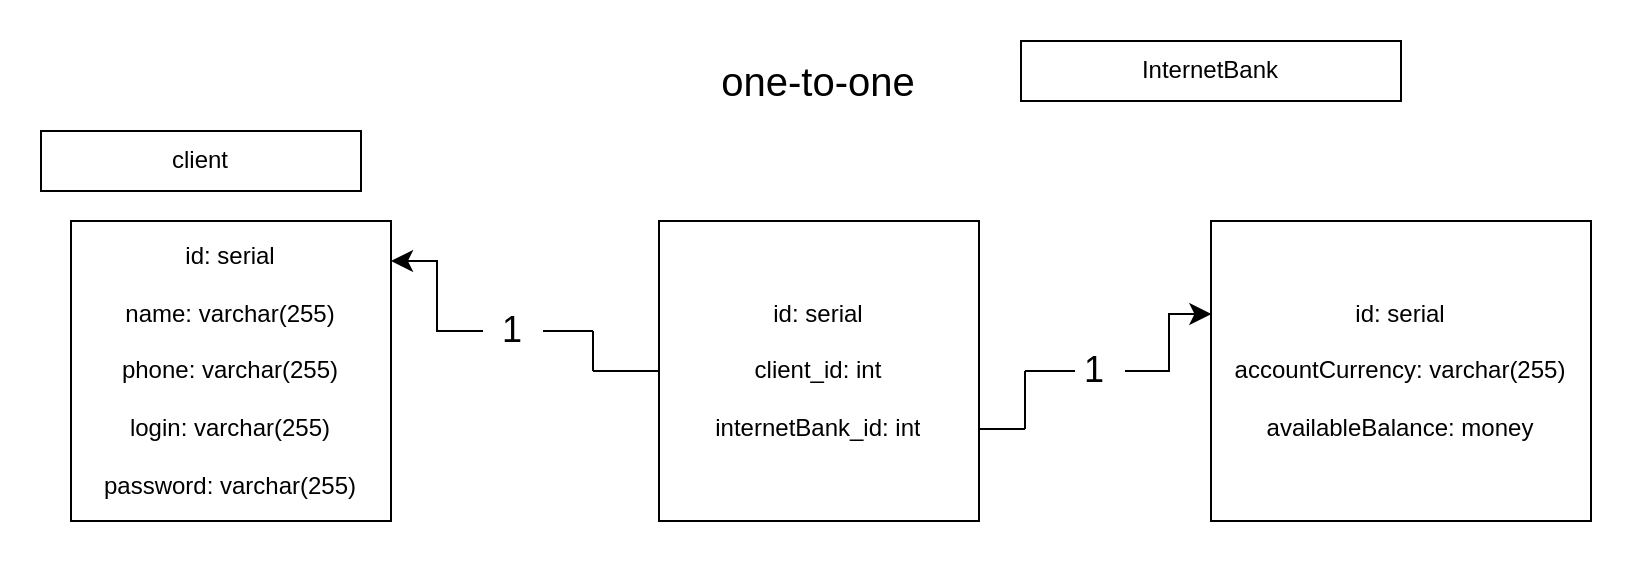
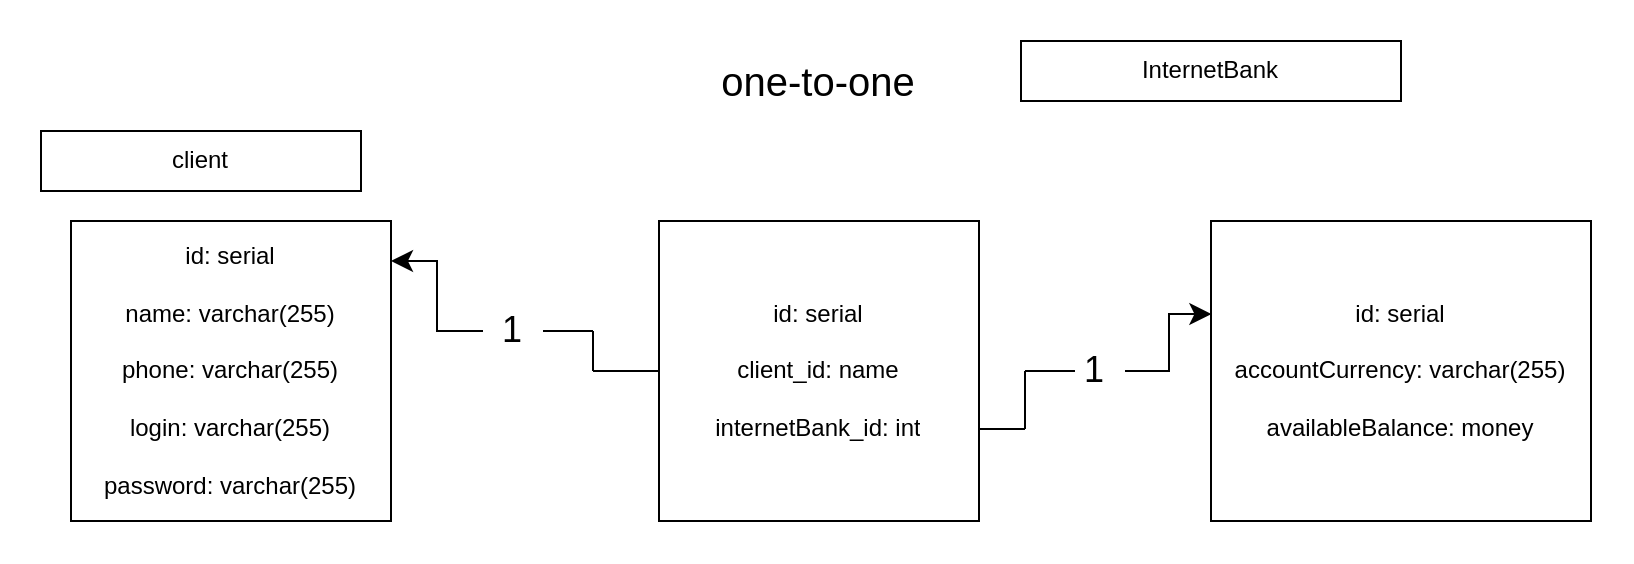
(819, 371) -> (819, 371)
